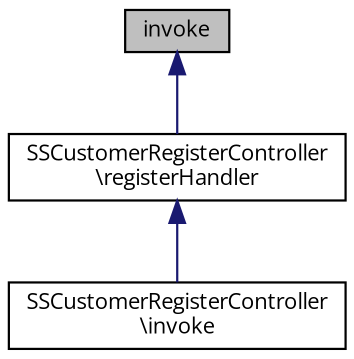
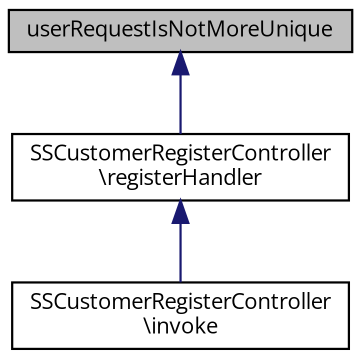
(177, 31) -> (181, 31)
